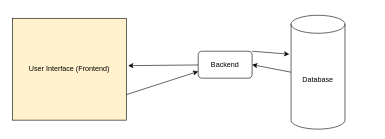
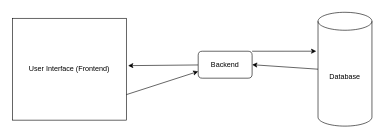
(69, 69) -> (69, 69)
(318, 72) -> (345, 69)
